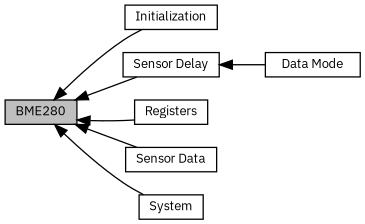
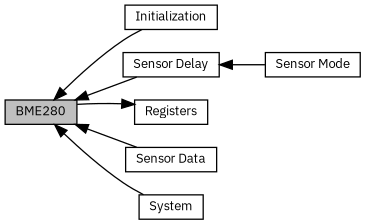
(313, 65) -> (313, 65)
(112, 121) -> (99, 104)
